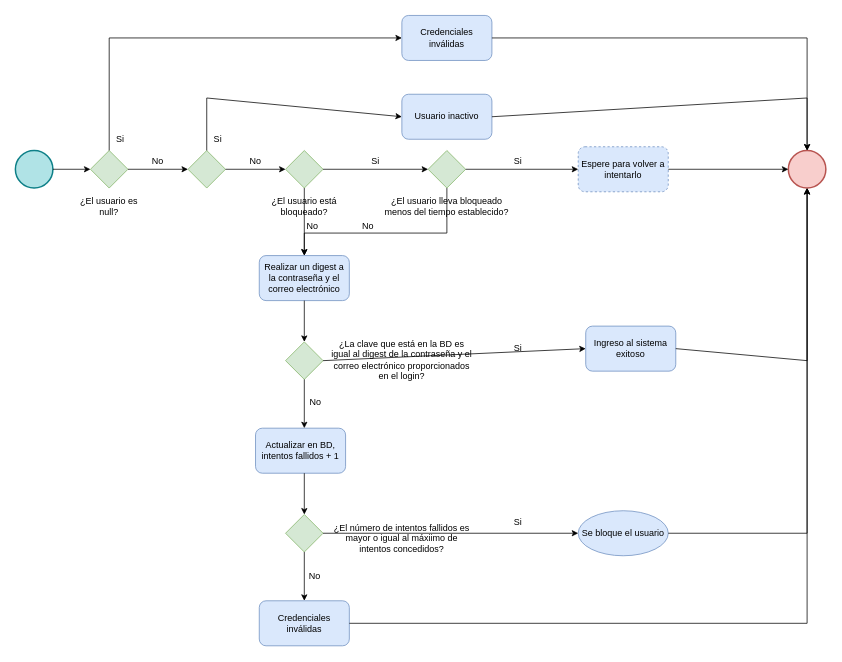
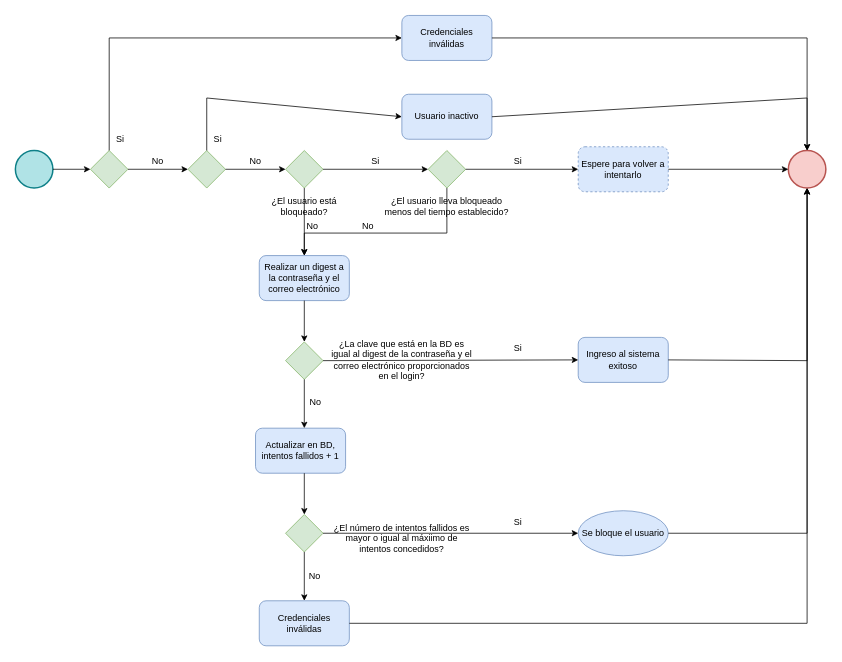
(109, 207) -> none
(630, 348) -> (623, 360)
